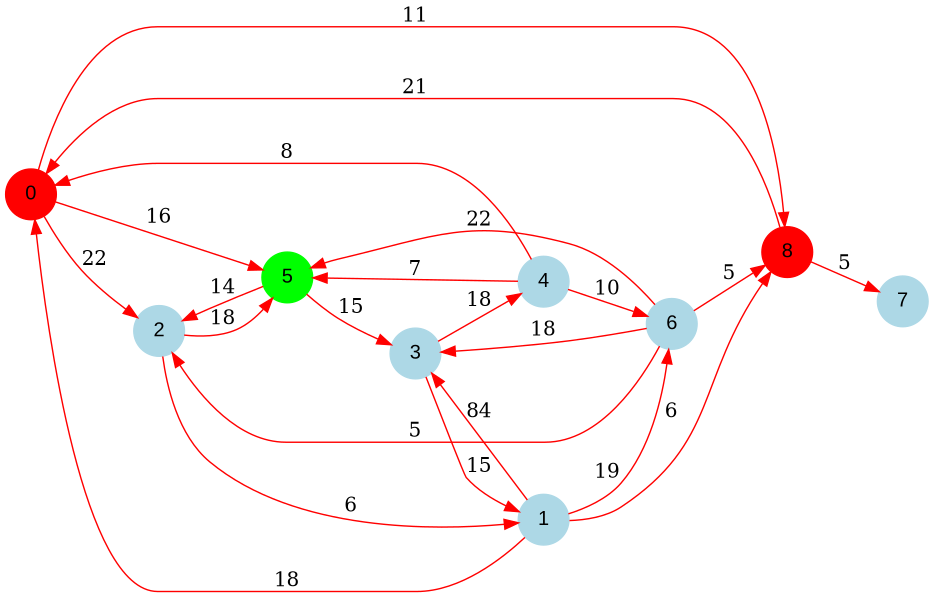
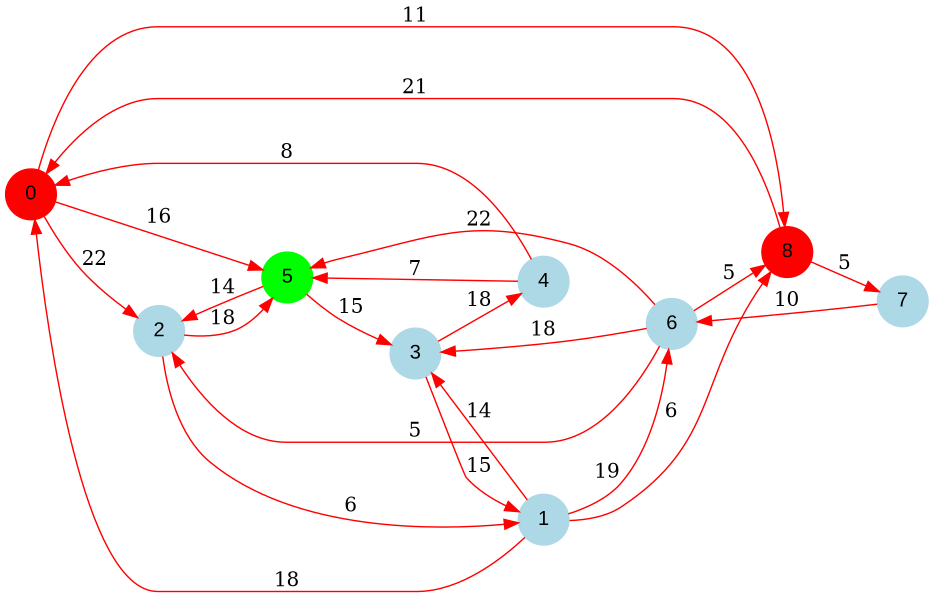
(601, 300) -> (795, 313)
(480, 412) -> (480, 412)
